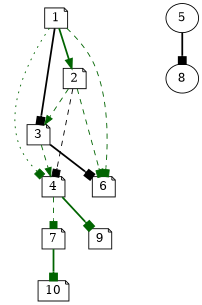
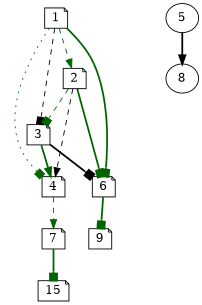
(64, 44) -> (64, 44)
(182, 44) -> (182, 44)
(48, 72) -> (48, 72)
(103, 93) -> (103, 93)
(59, 103) -> (59, 103)
(65, 128) -> (65, 128)
(88, 128) -> (88, 128)
(45, 156) -> (45, 156)
(54, 208) -> (54, 208)
(74, 209) -> (102, 208)
(54, 291) -> (54, 291)
